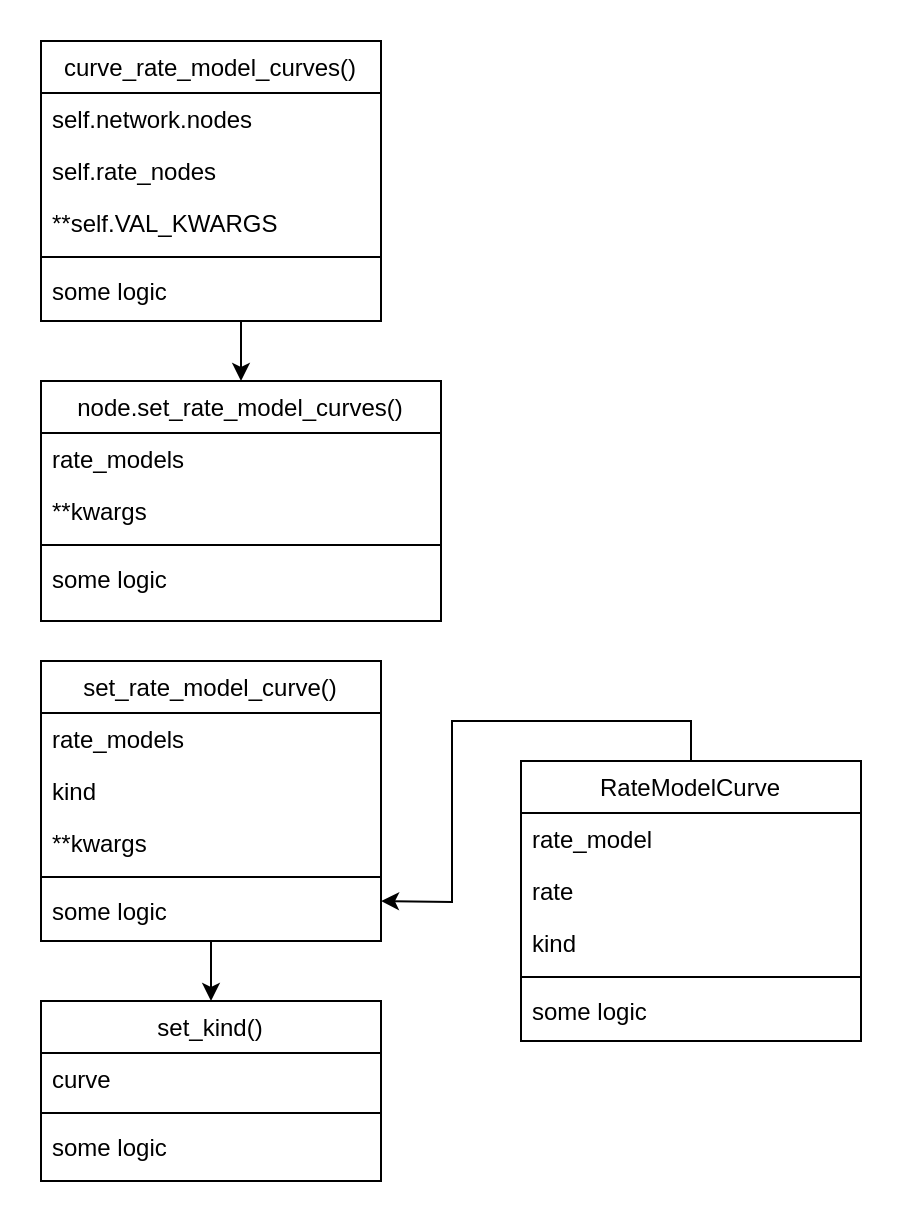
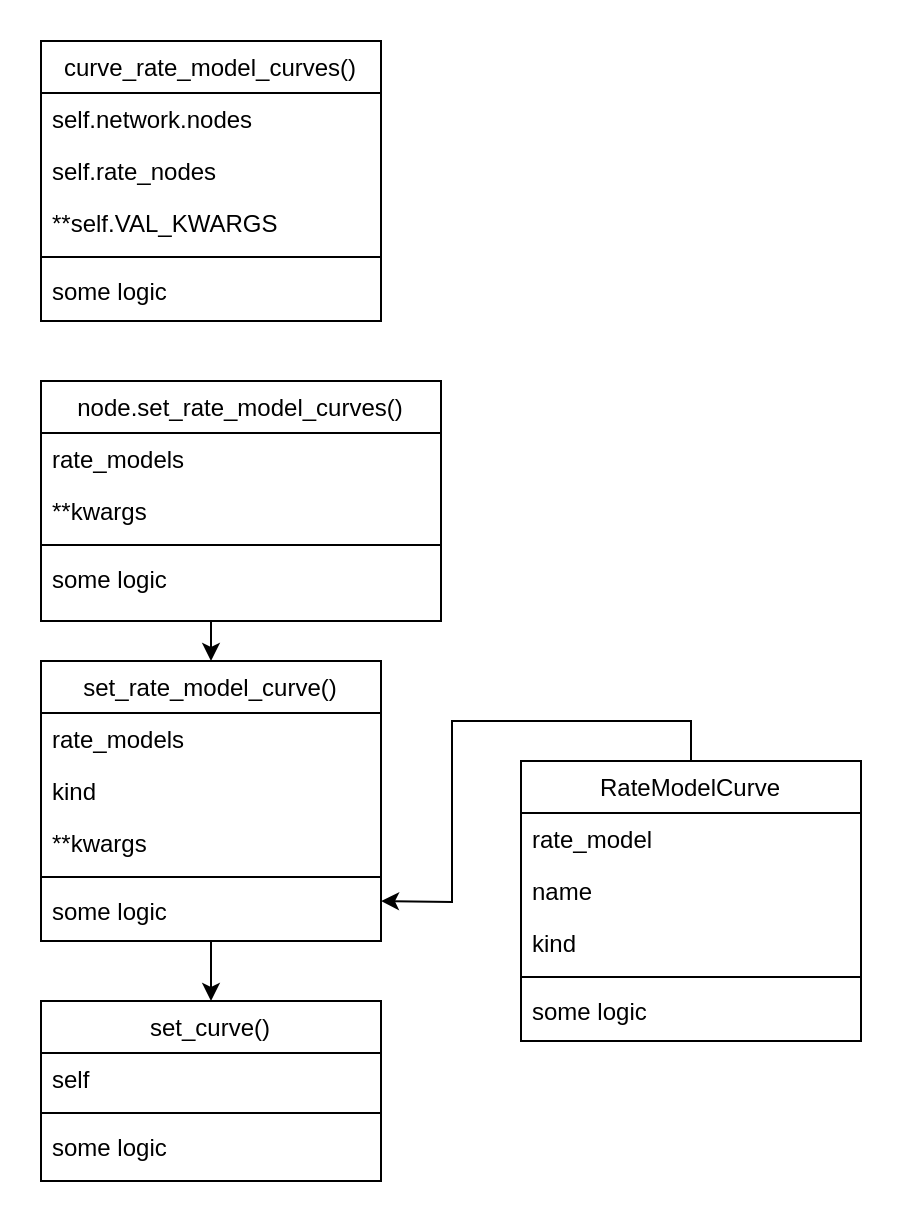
(241, 346) -> none
none -> (211, 636)
(559, 892) -> (559, 892)
(210, 1028) -> (210, 1028)
(86, 1080) -> (76, 1080)
